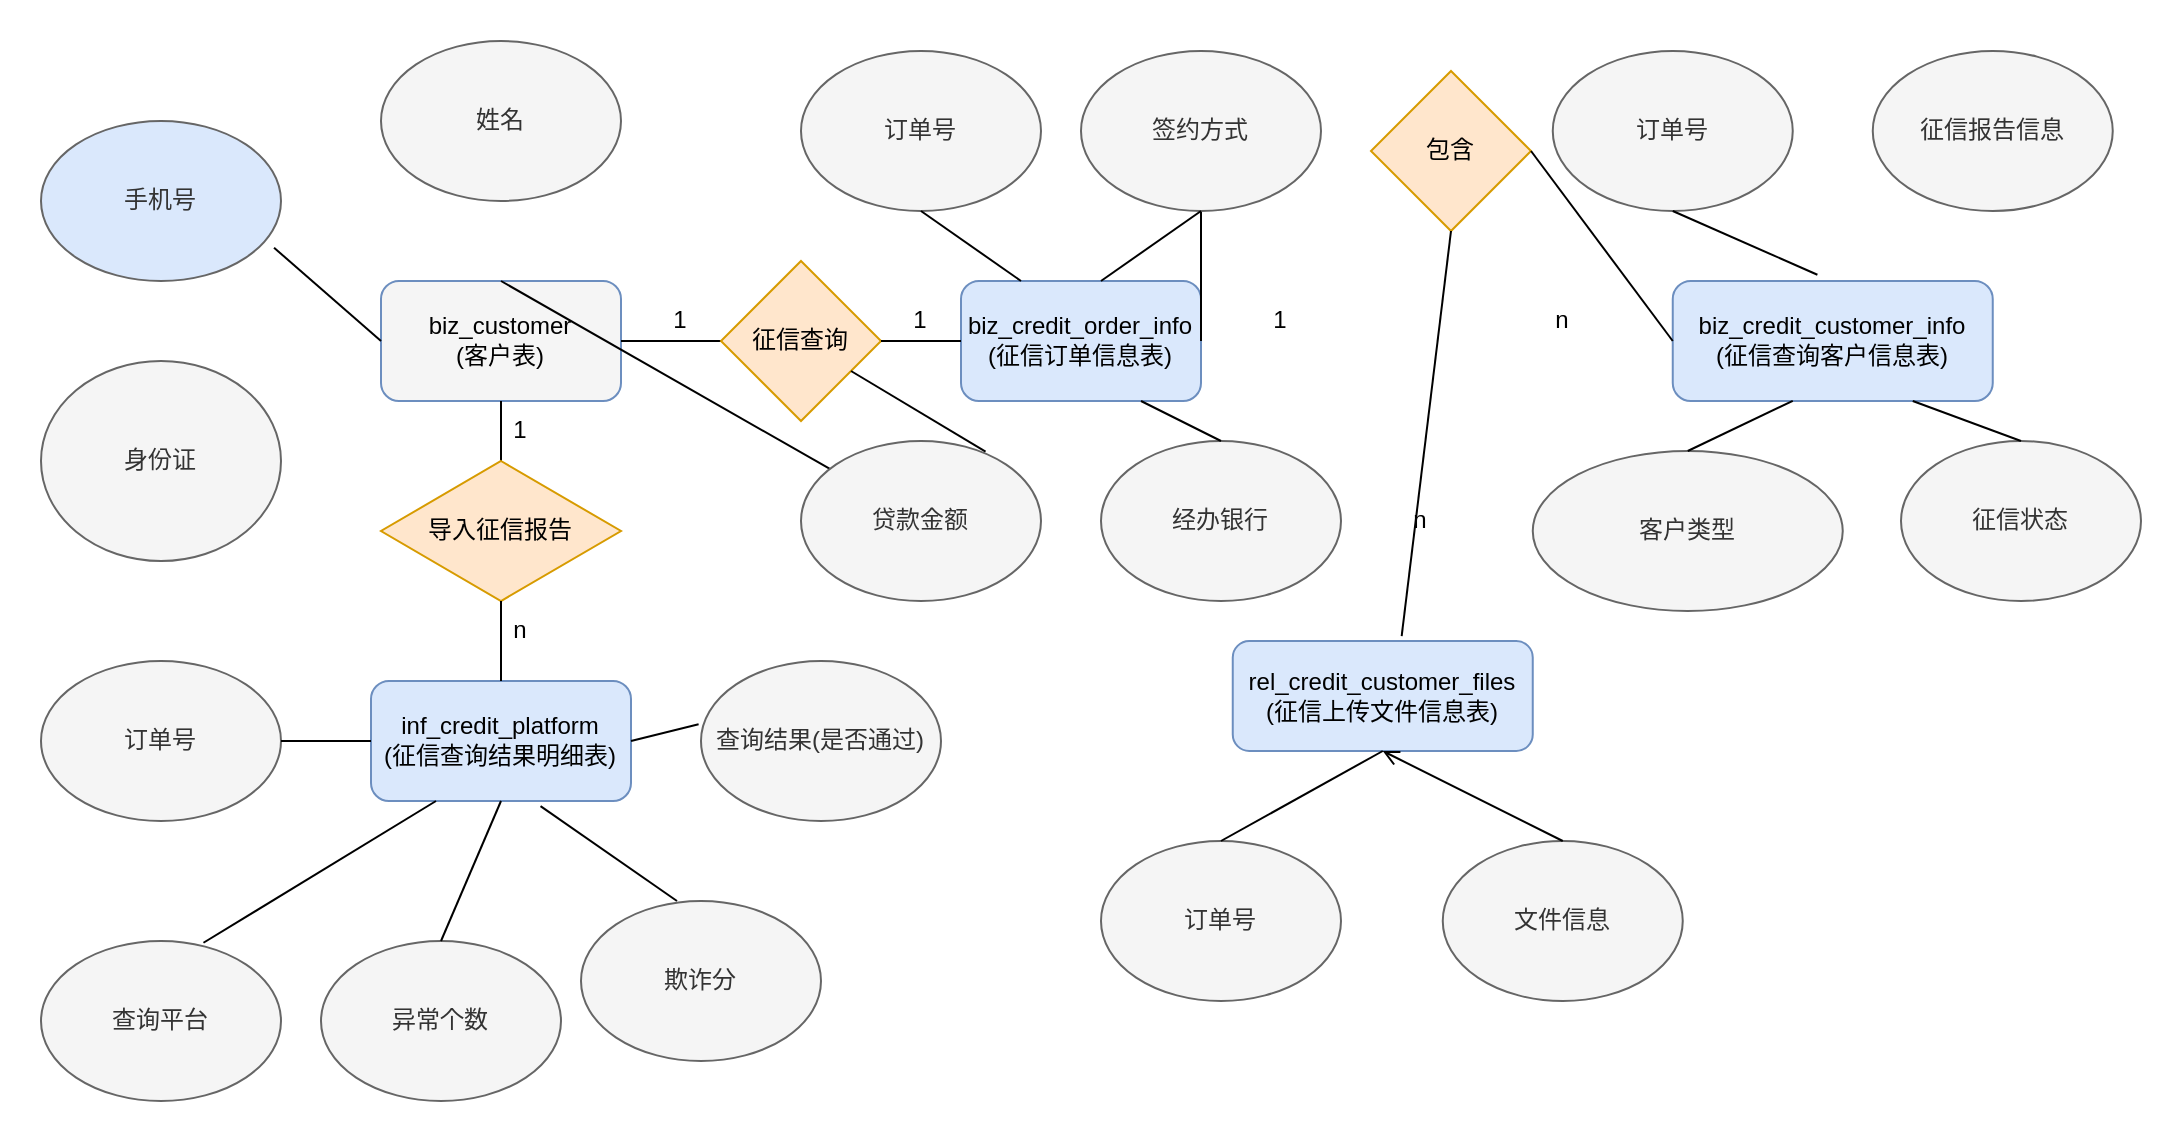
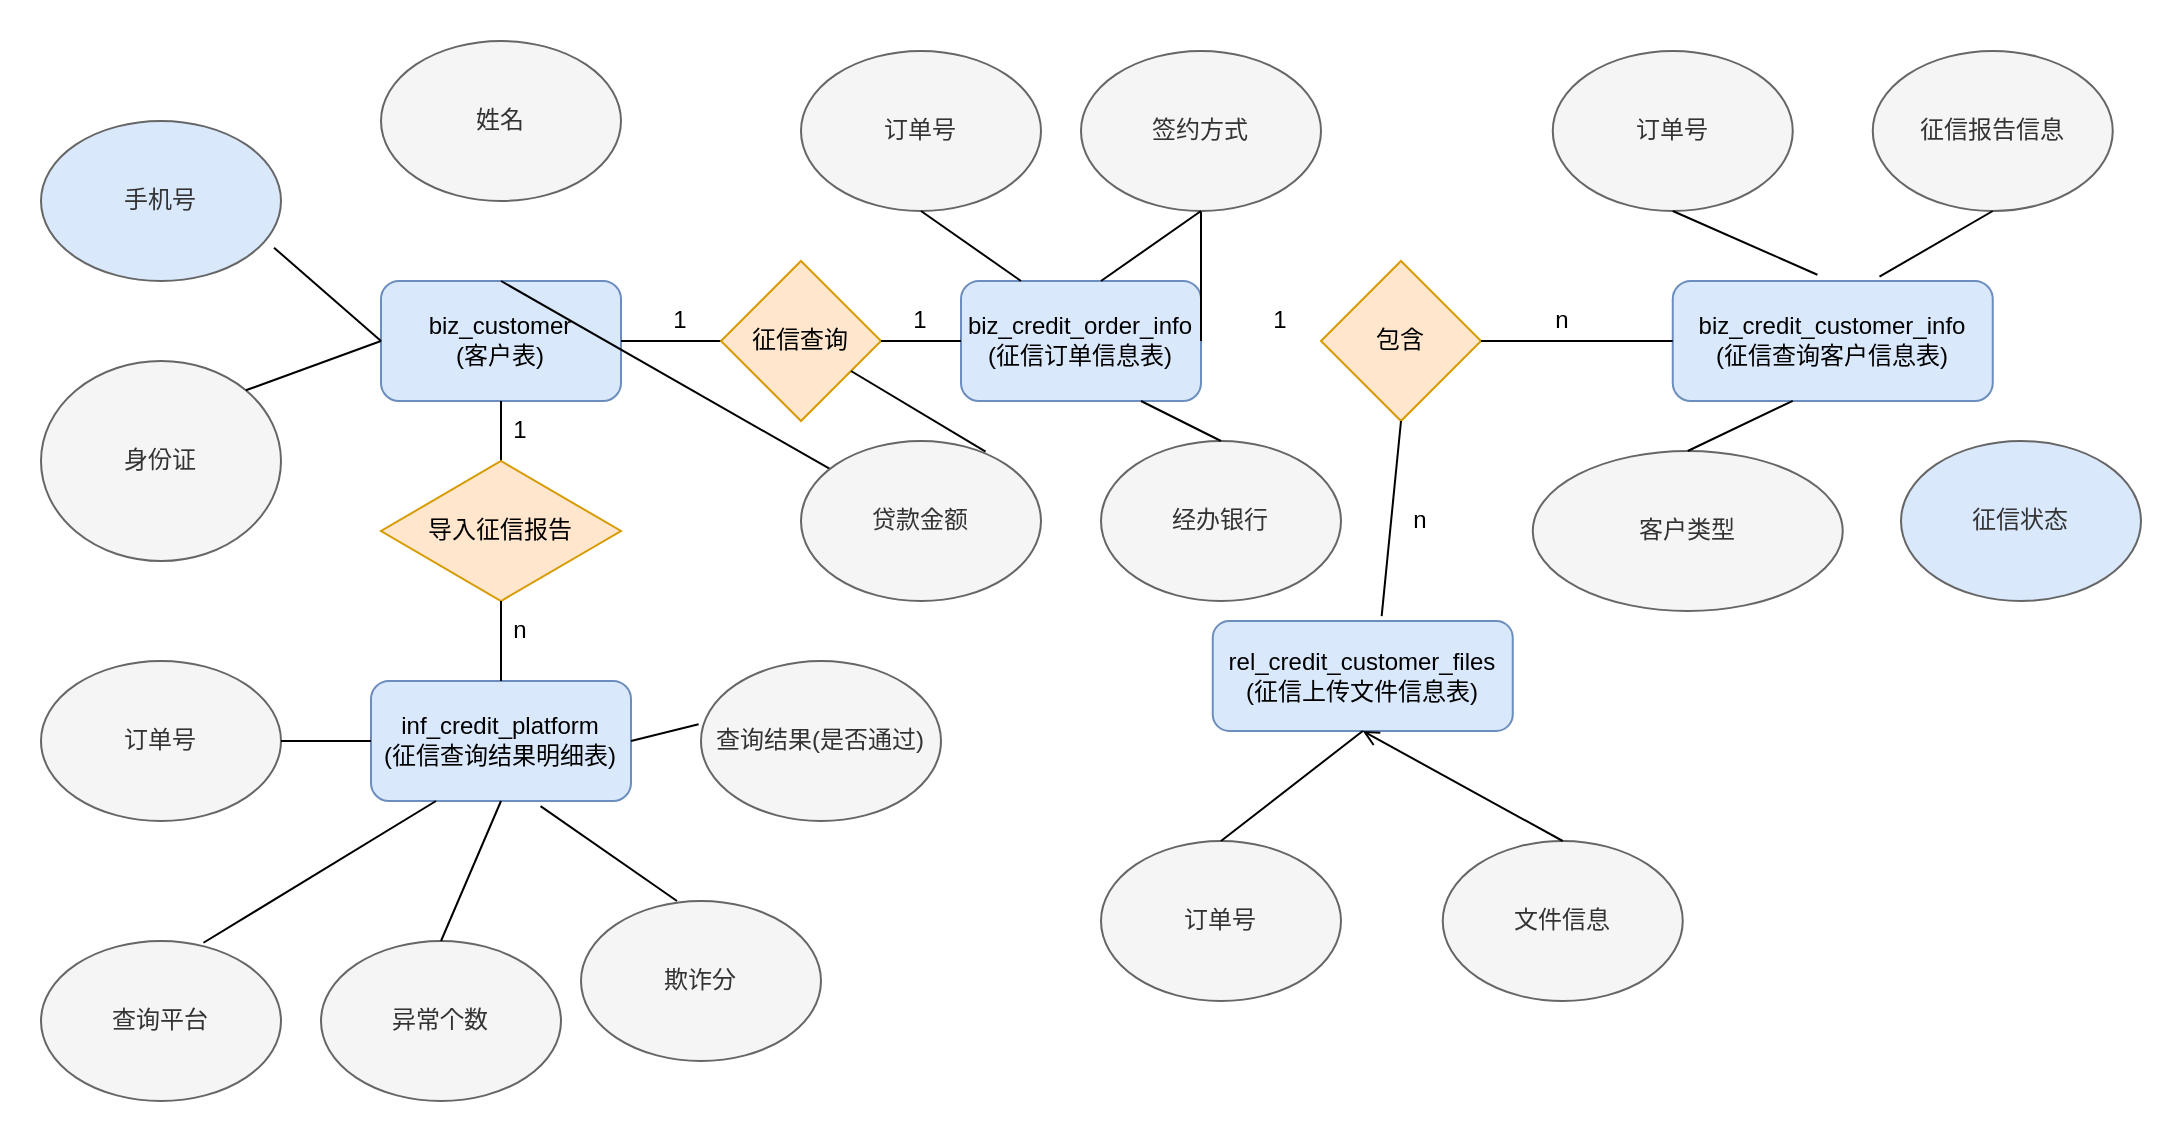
(1451, 151) -> (1401, 341)
none -> (1936, 244)
(501, 341) -> (501, 341)
none -> (313, 366)
(1967, 421) -> none
(2021, 521) -> (2021, 521)
(1383, 696) -> (1363, 676)
